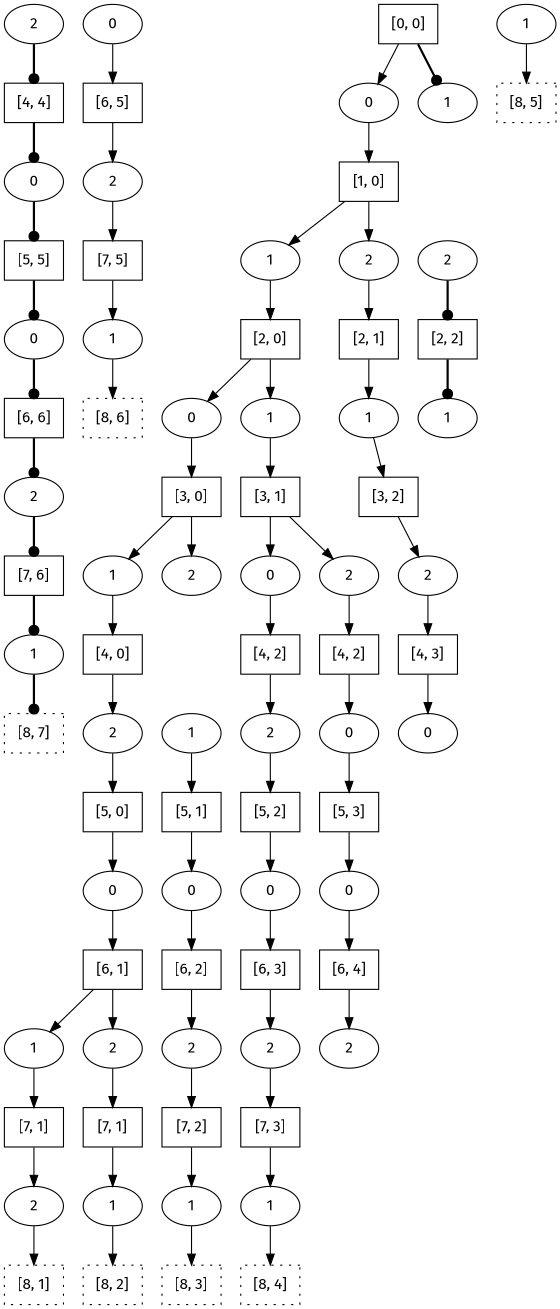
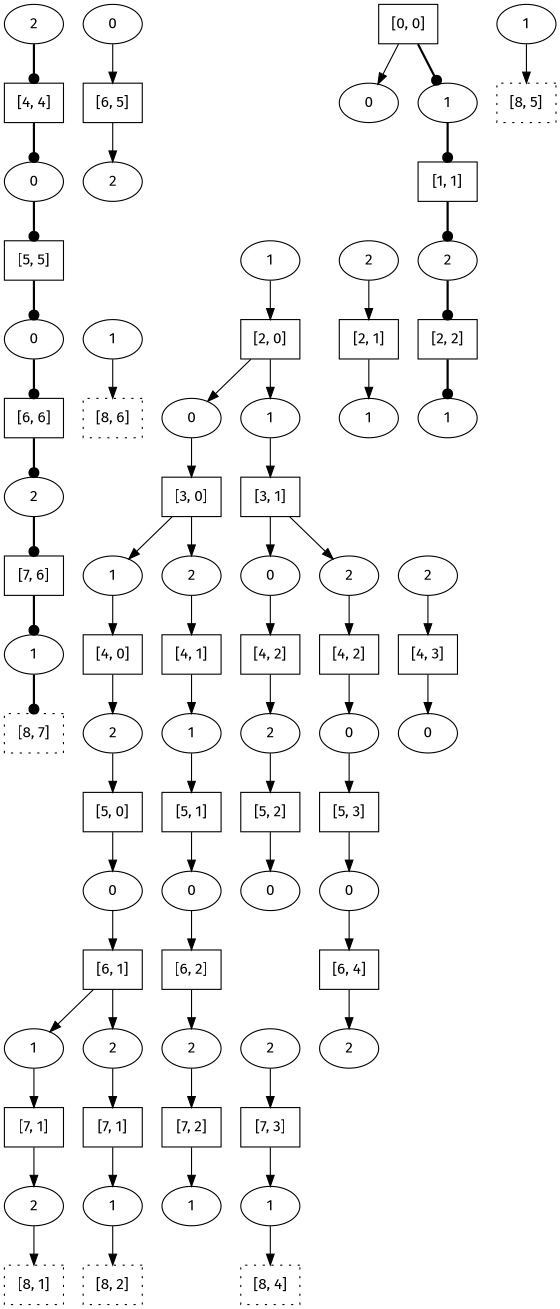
(369, 182) -> none
none -> (448, 182)
(113, 260) -> none
(389, 497) -> none
none -> (192, 654)
(270, 970) -> none
(192, 1285) -> none
